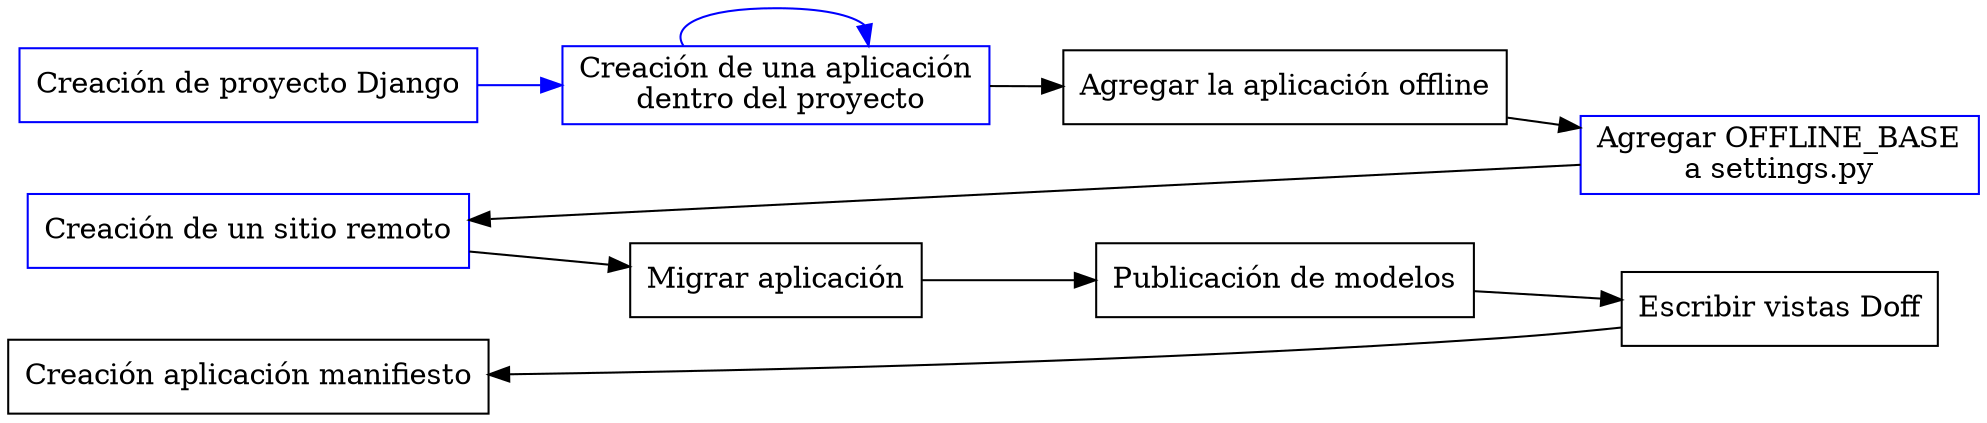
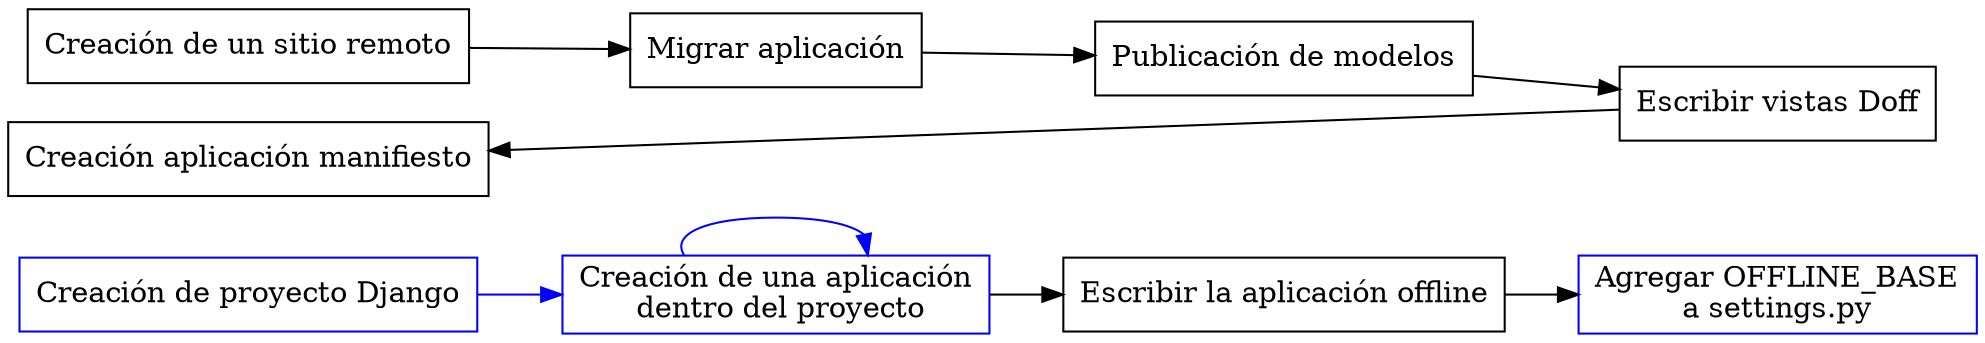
(1285, 87) -> (1284, 295)
(1036, 192) -> none
(248, 231) -> (248, 46)
